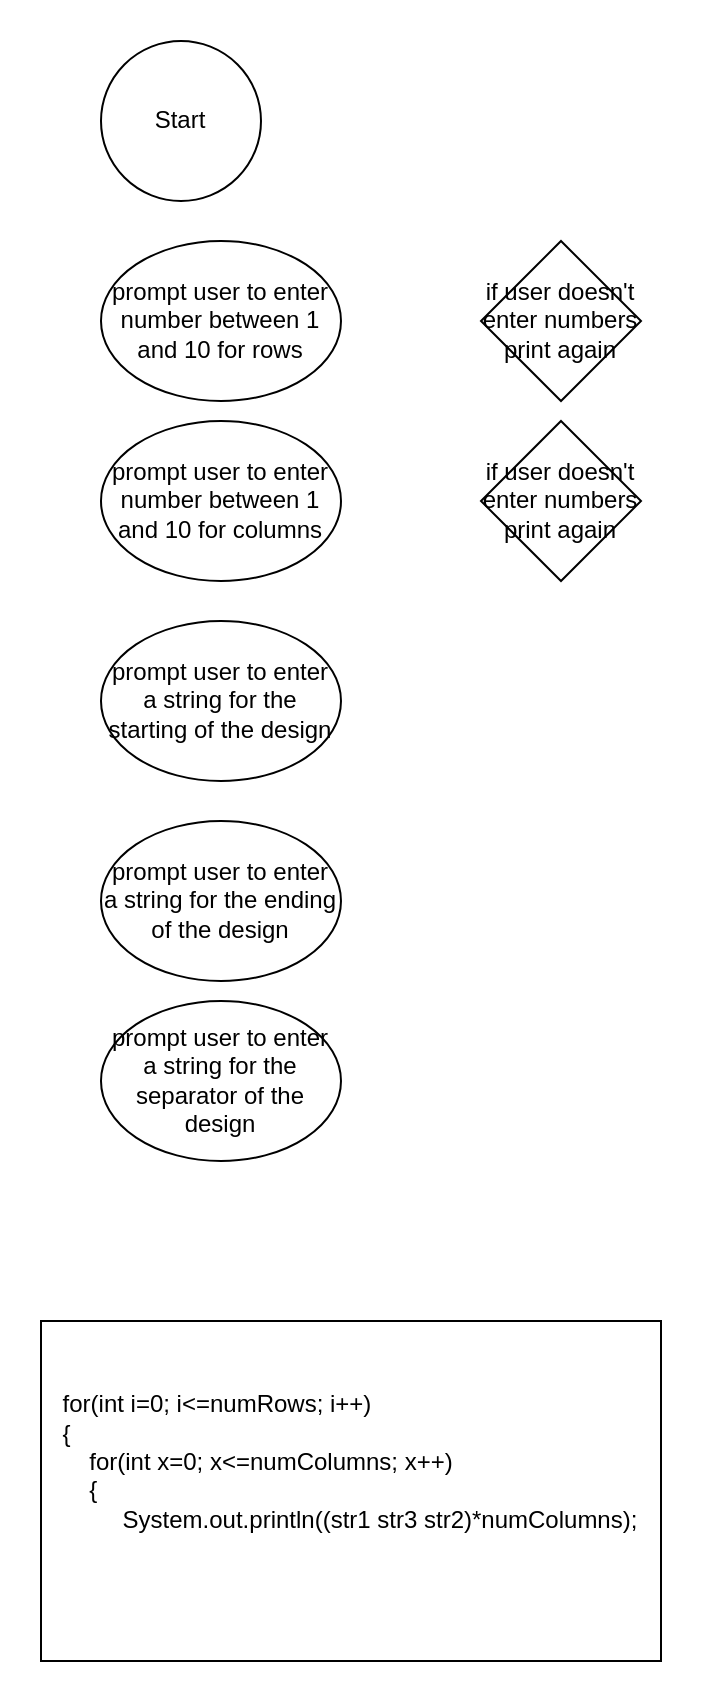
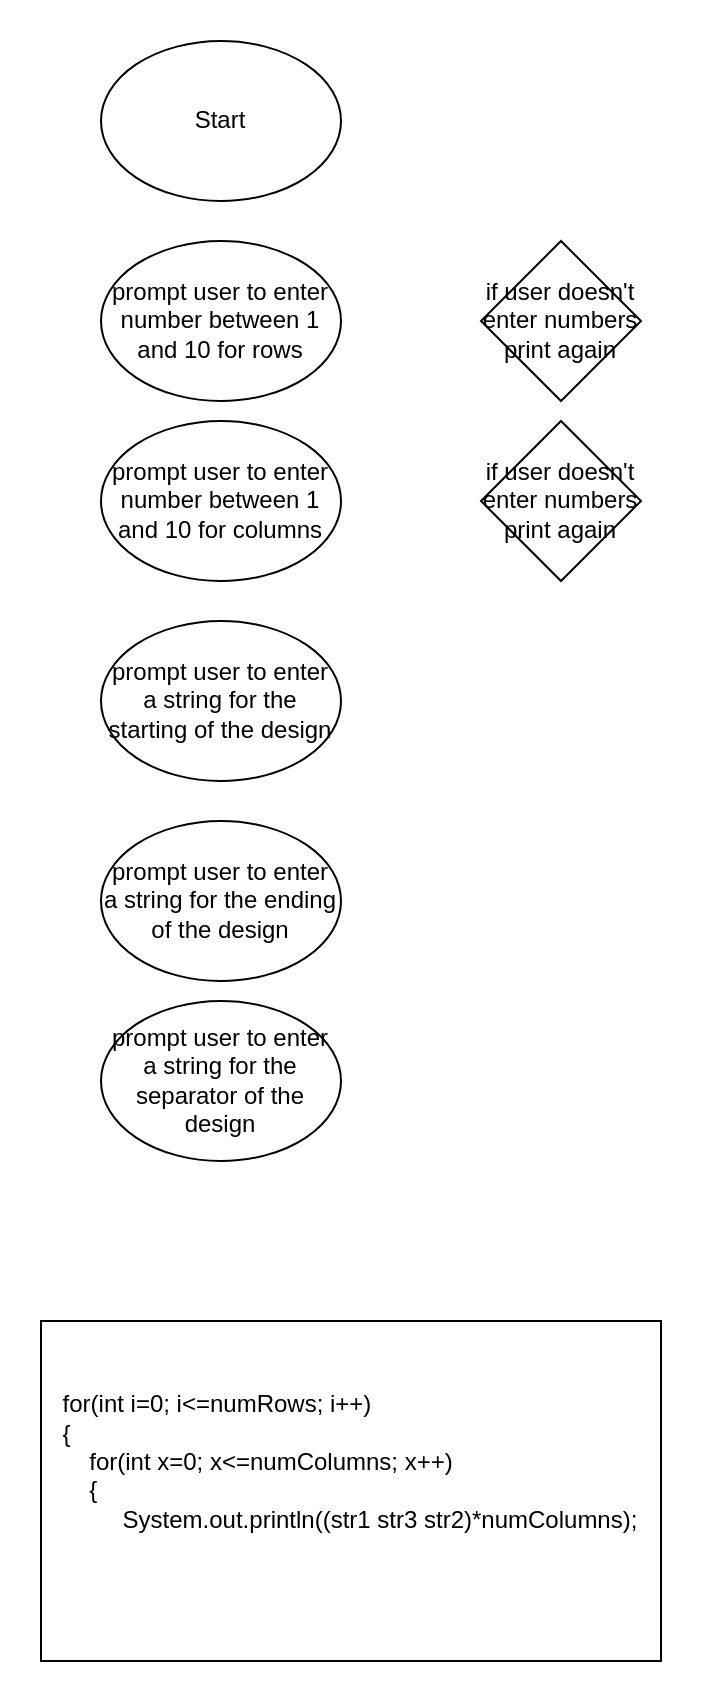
(181, 121) -> (221, 121)
